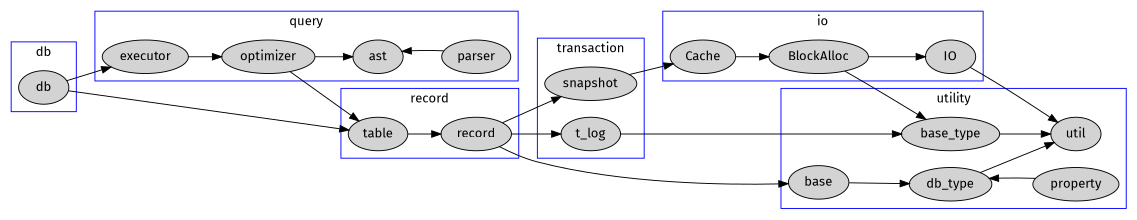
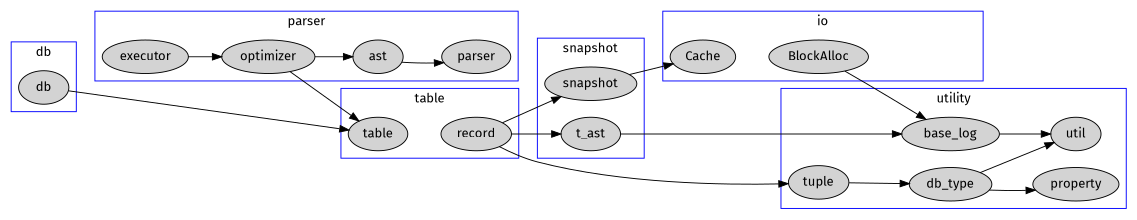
(307, 22) -> (307, 22)
(591, 49) -> (591, 49)
(428, 50) -> (418, 63)
(748, 57) -> none
(951, 57) -> none
(84, 75) -> none
(430, 99) -> (430, 99)
(420, 134) -> none
(591, 134) -> (591, 134)
(951, 134) -> (951, 134)
(1017, 178) -> (1008, 191)
(819, 182) -> (819, 182)
